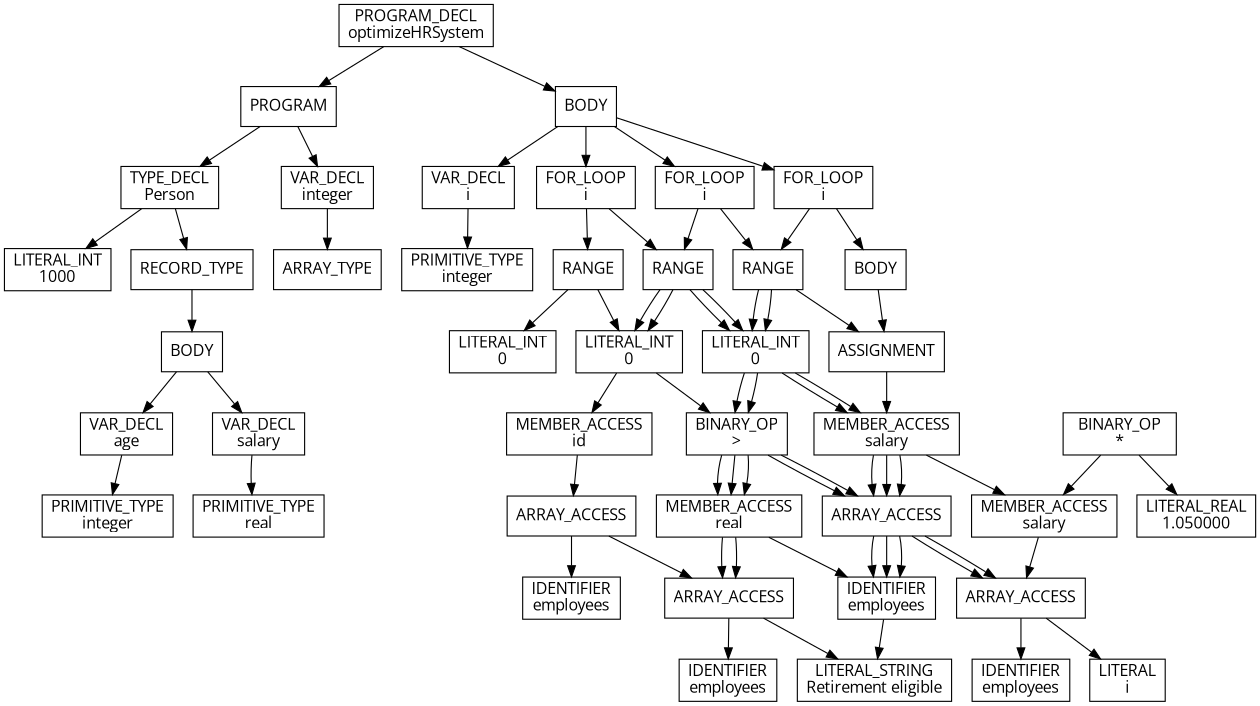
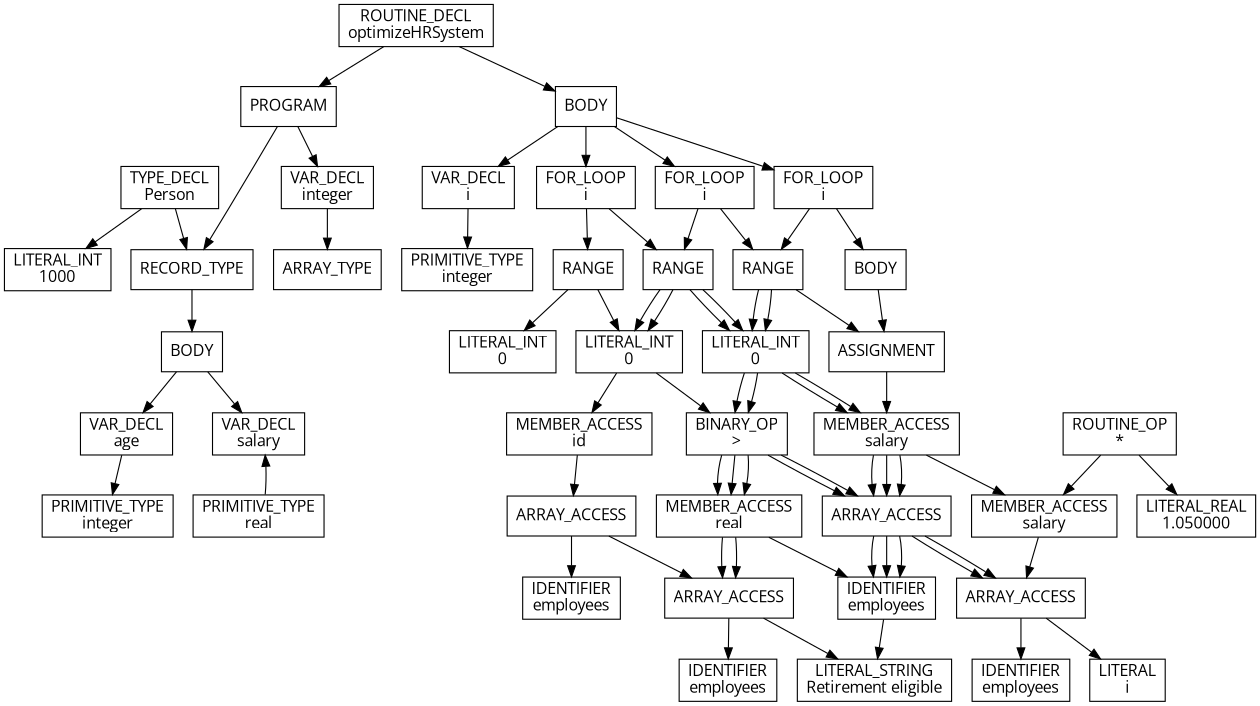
(416, 26) -> (416, 26)
(235, 143) -> (244, 183)
(1120, 434) -> (1120, 434)
(251, 469) -> (266, 481)
